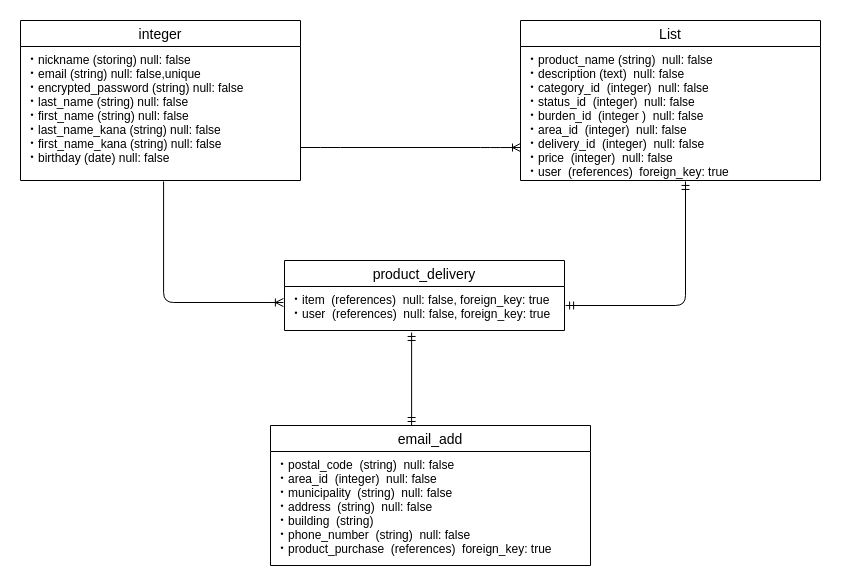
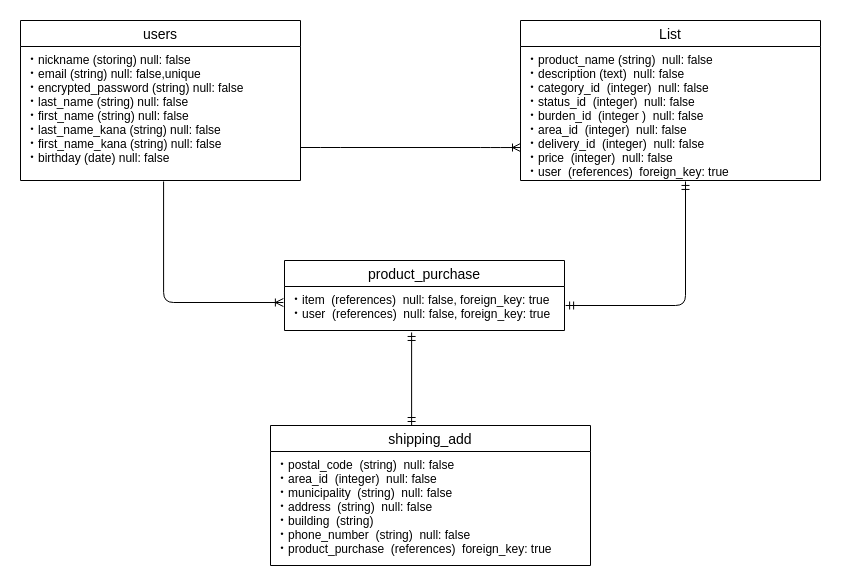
(160, 34) -> (160, 34)
(424, 274) -> (424, 274)
(430, 439) -> (430, 439)
